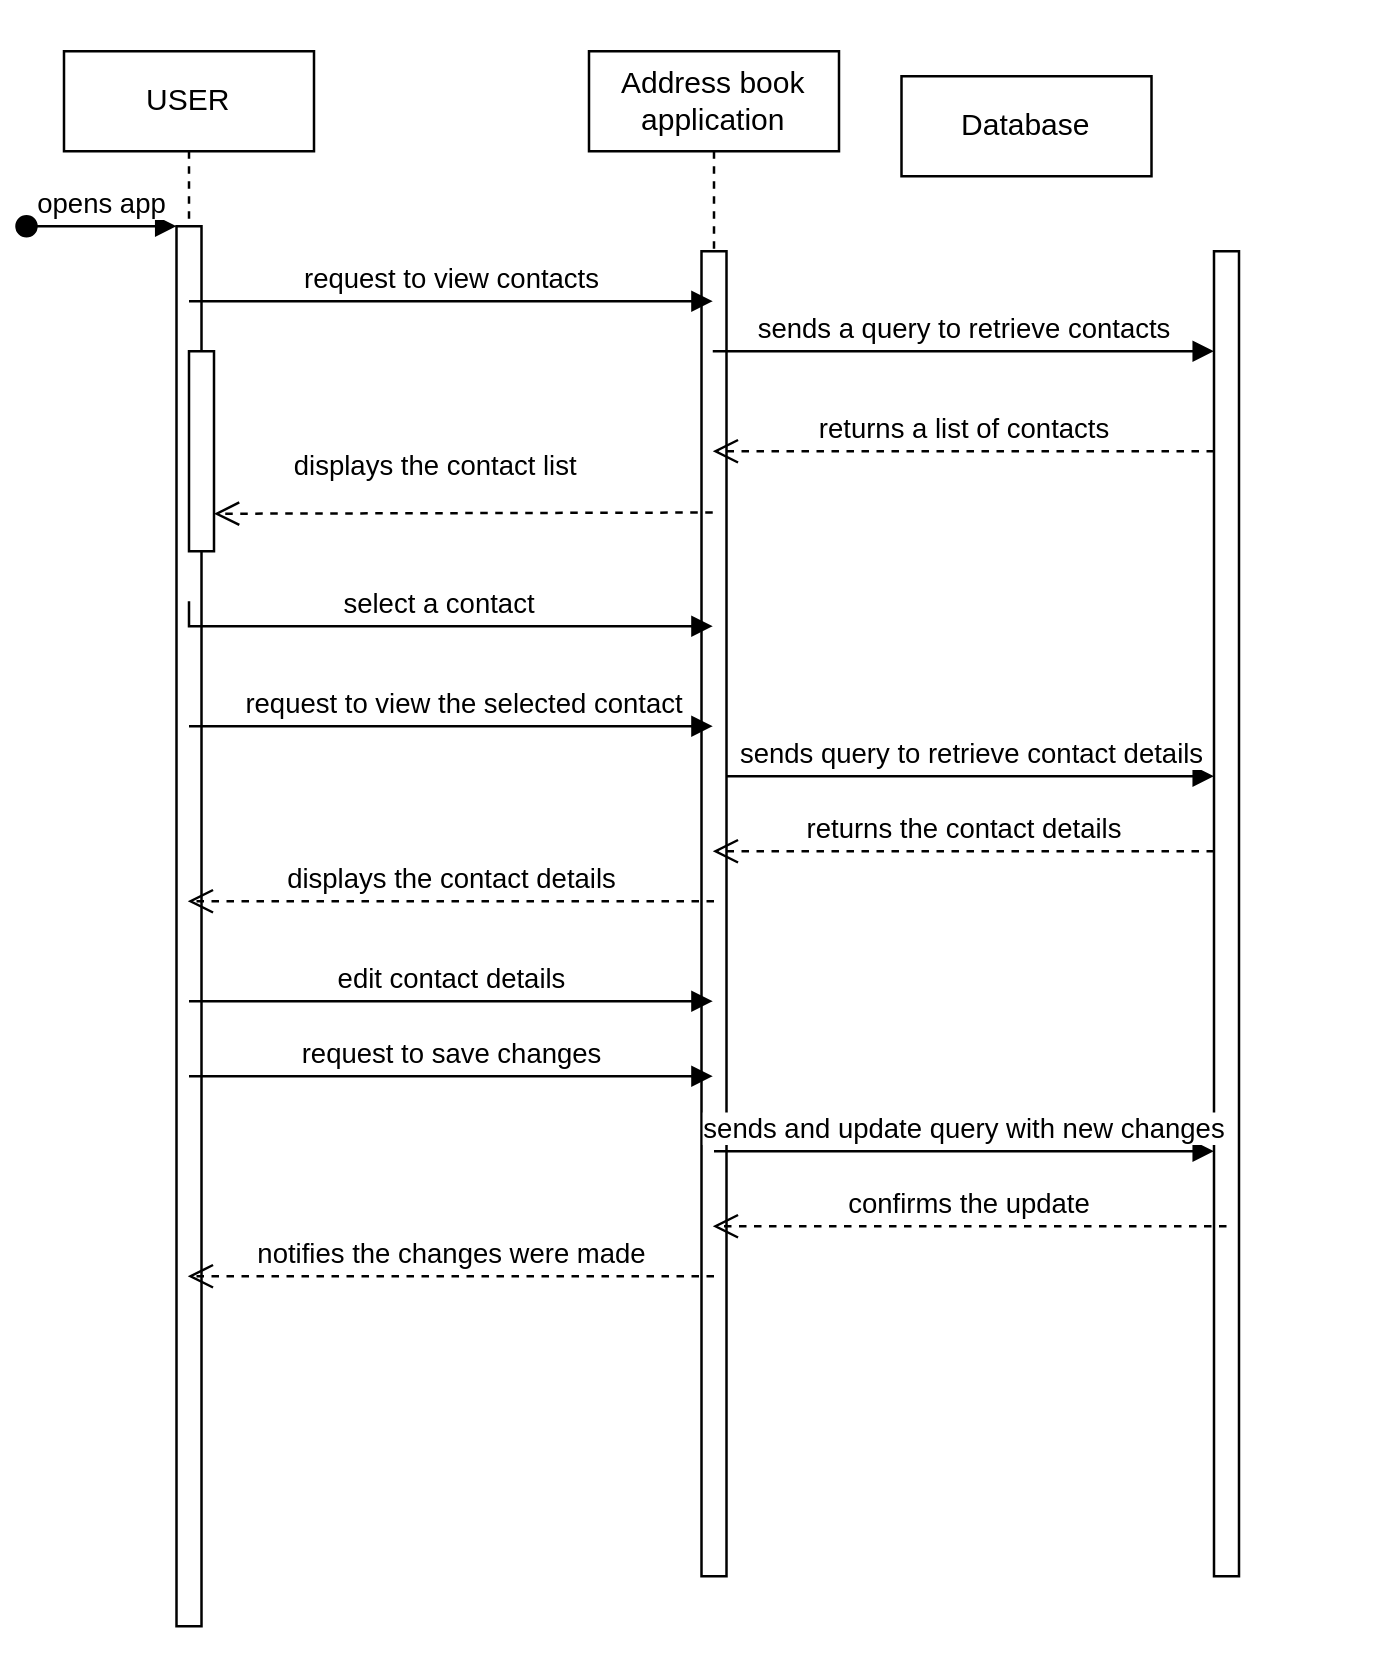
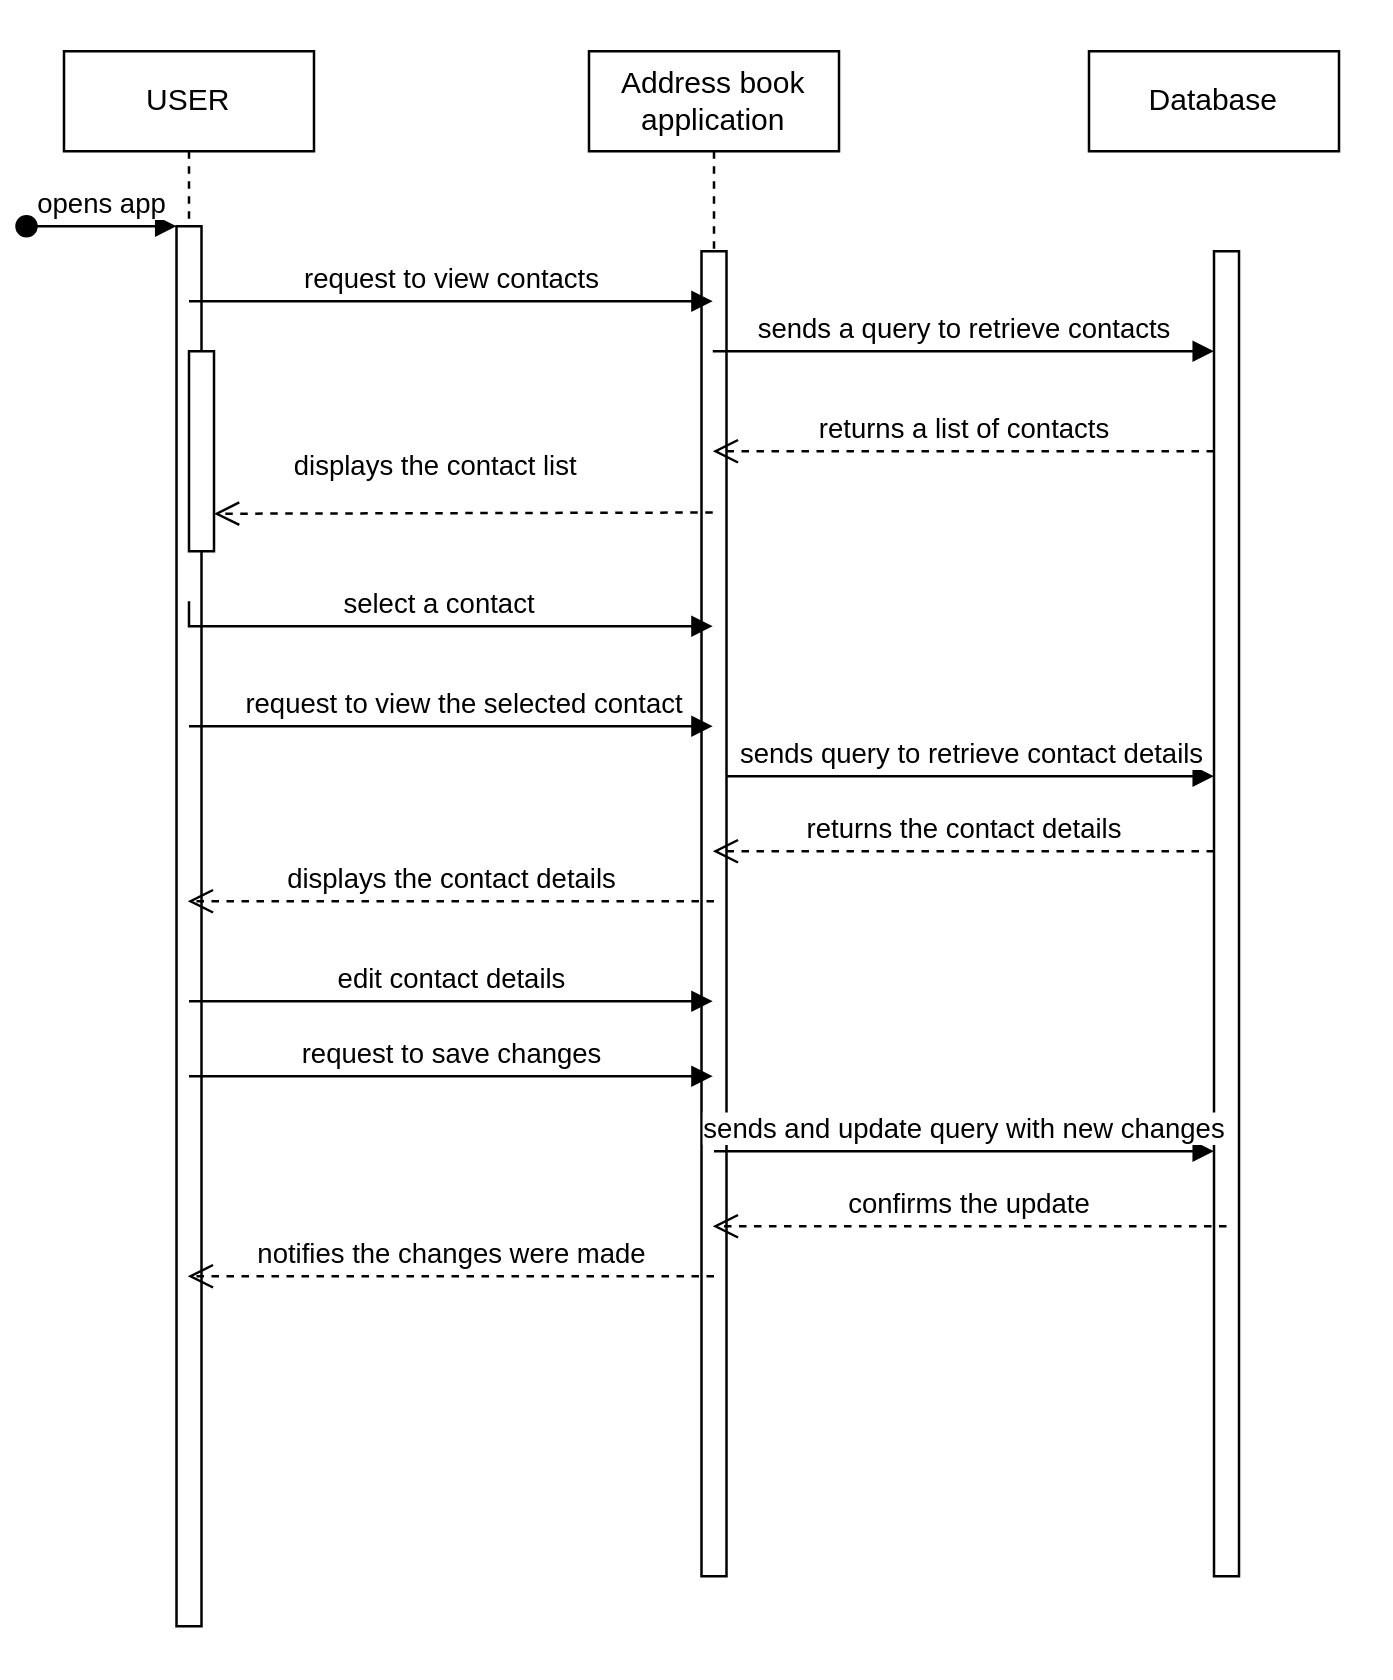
(1026, 126) -> (1214, 101)
